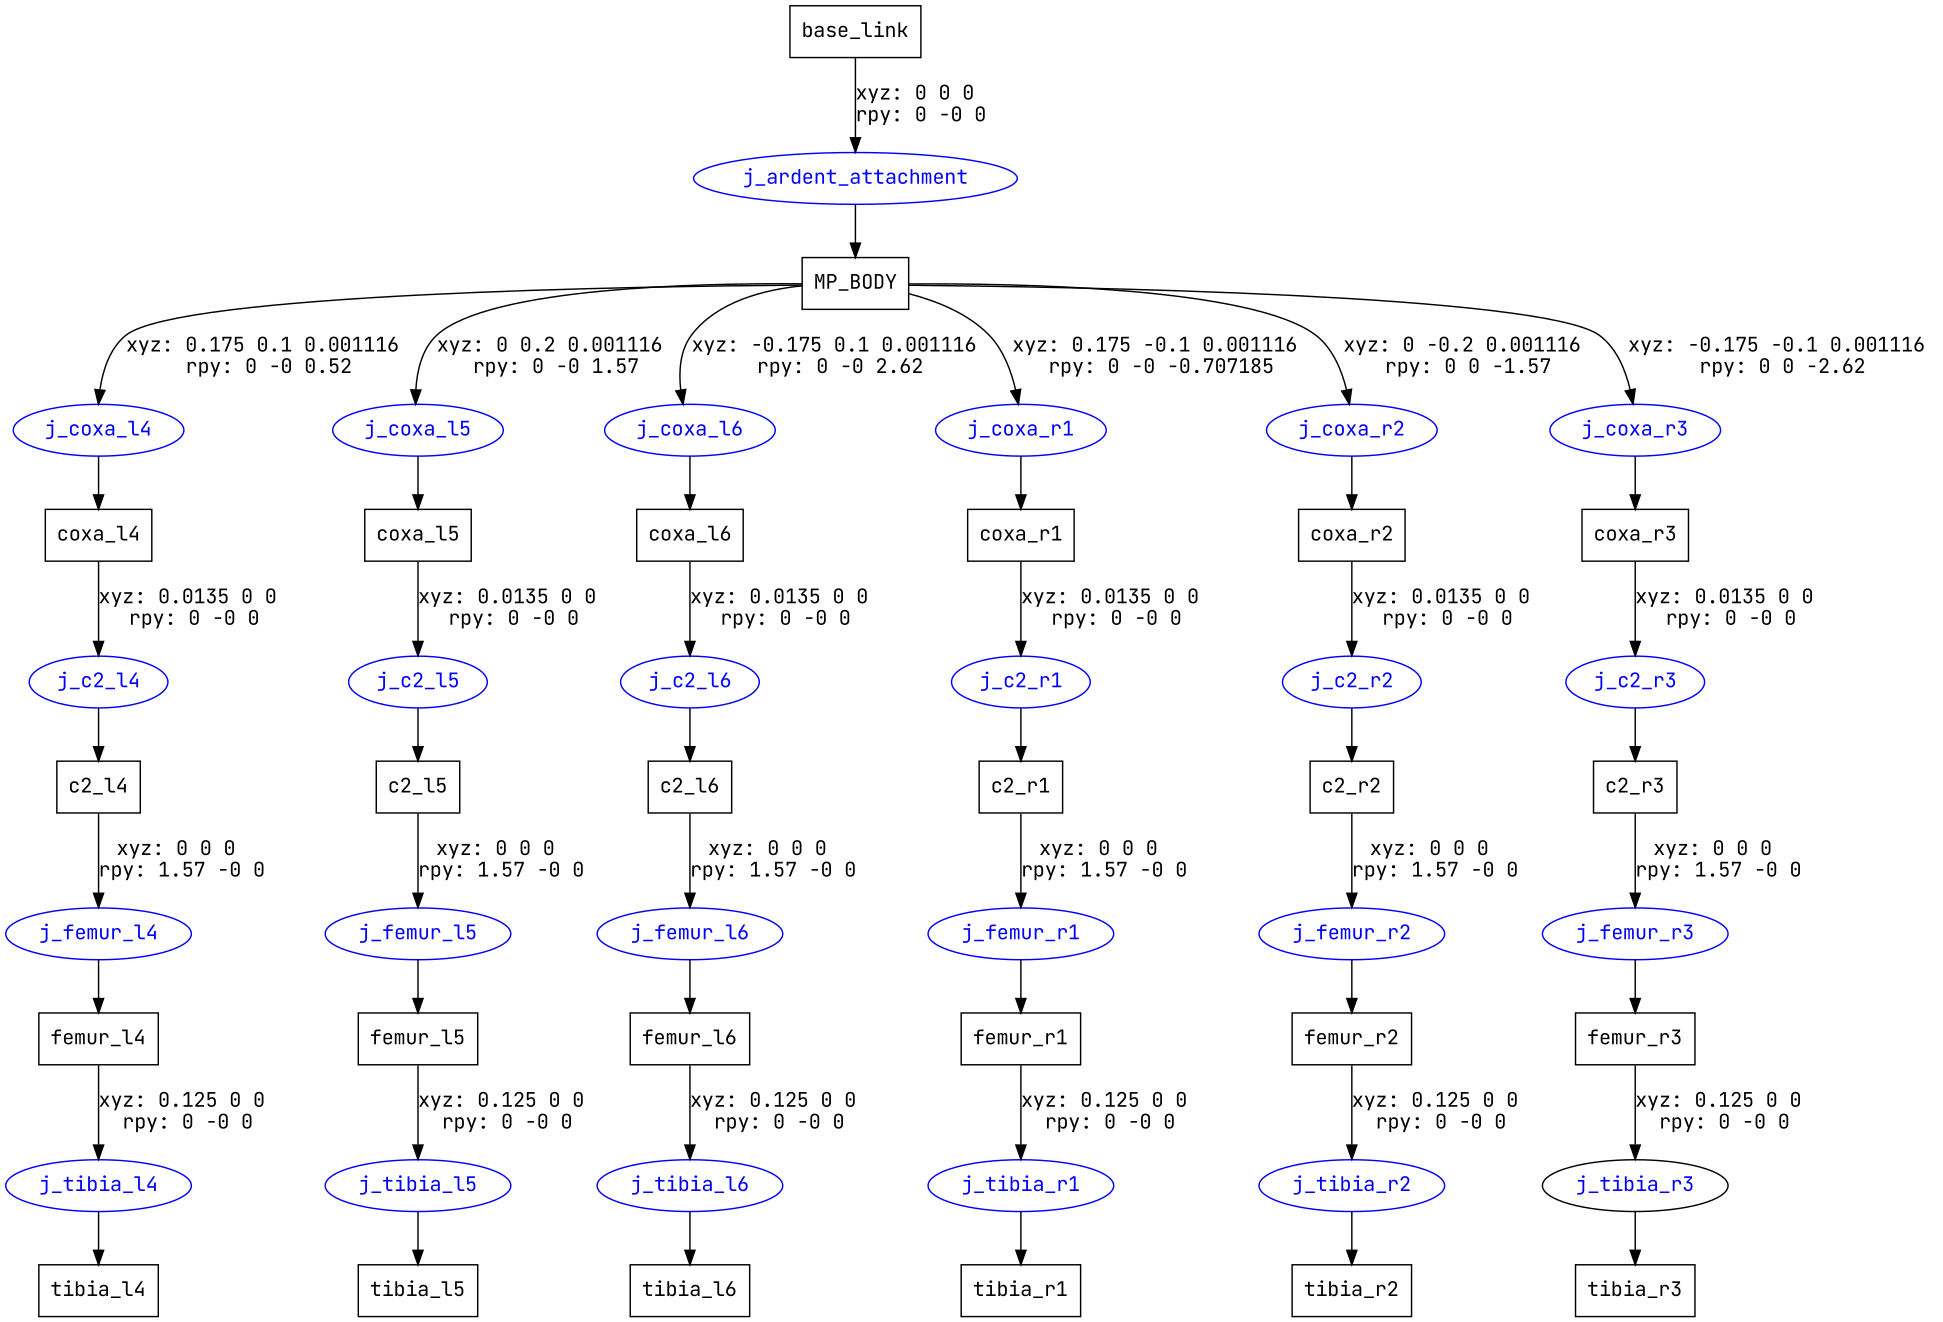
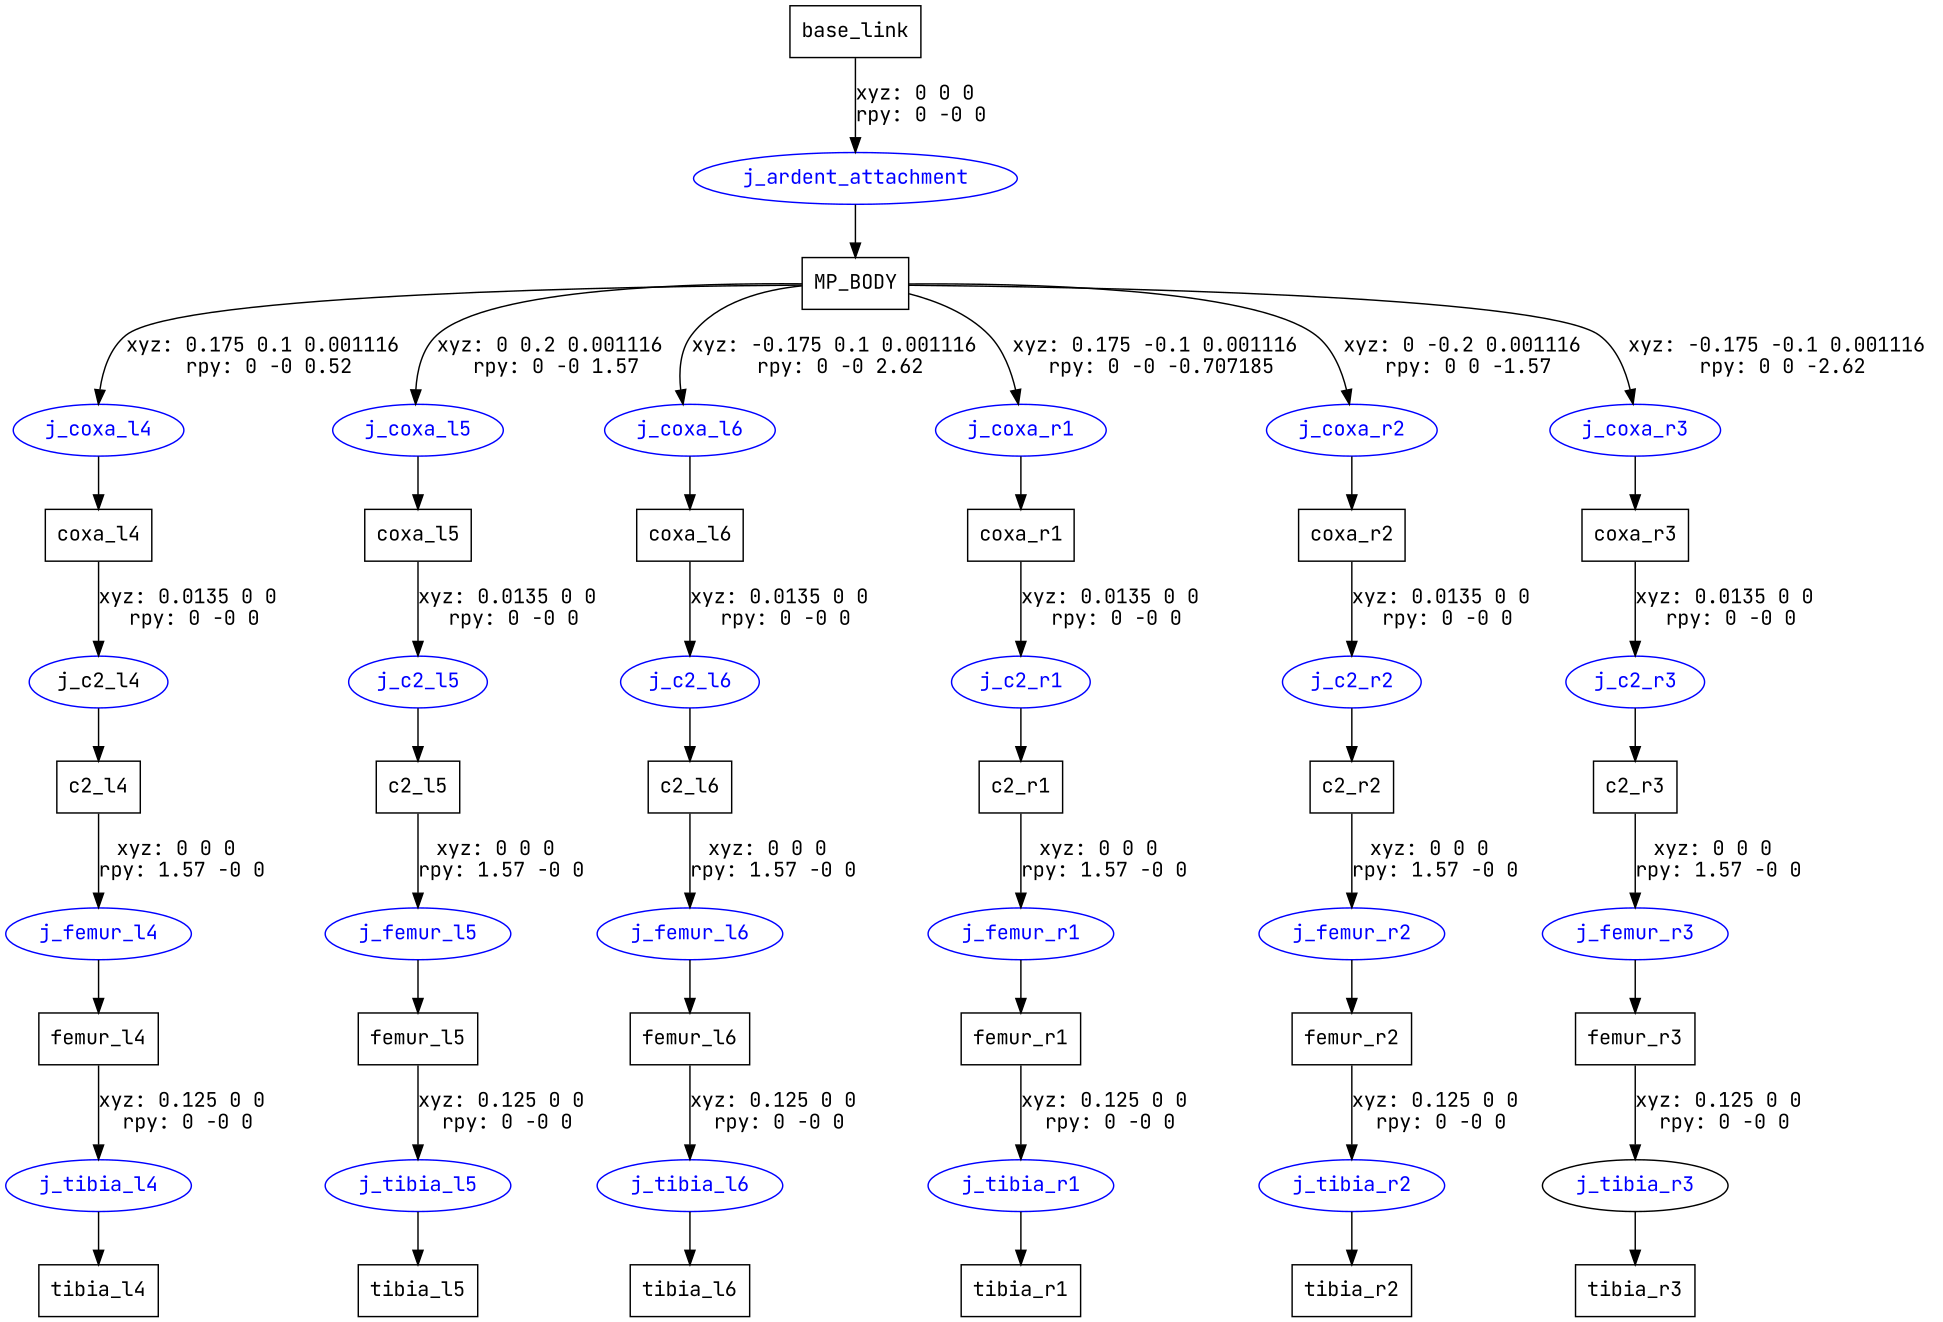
(99, 682) -> (99, 682)
